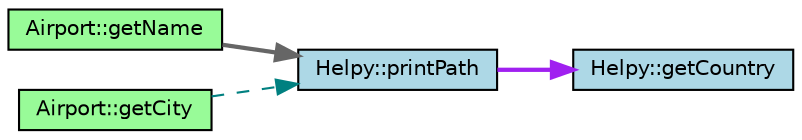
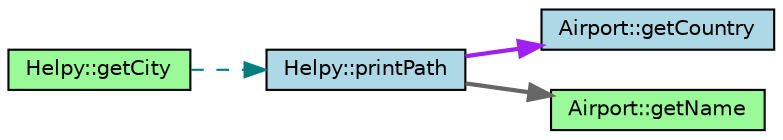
(249, 49) -> (497, 88)
(683, 70) -> (658, 30)
(115, 110) -> (99, 70)
